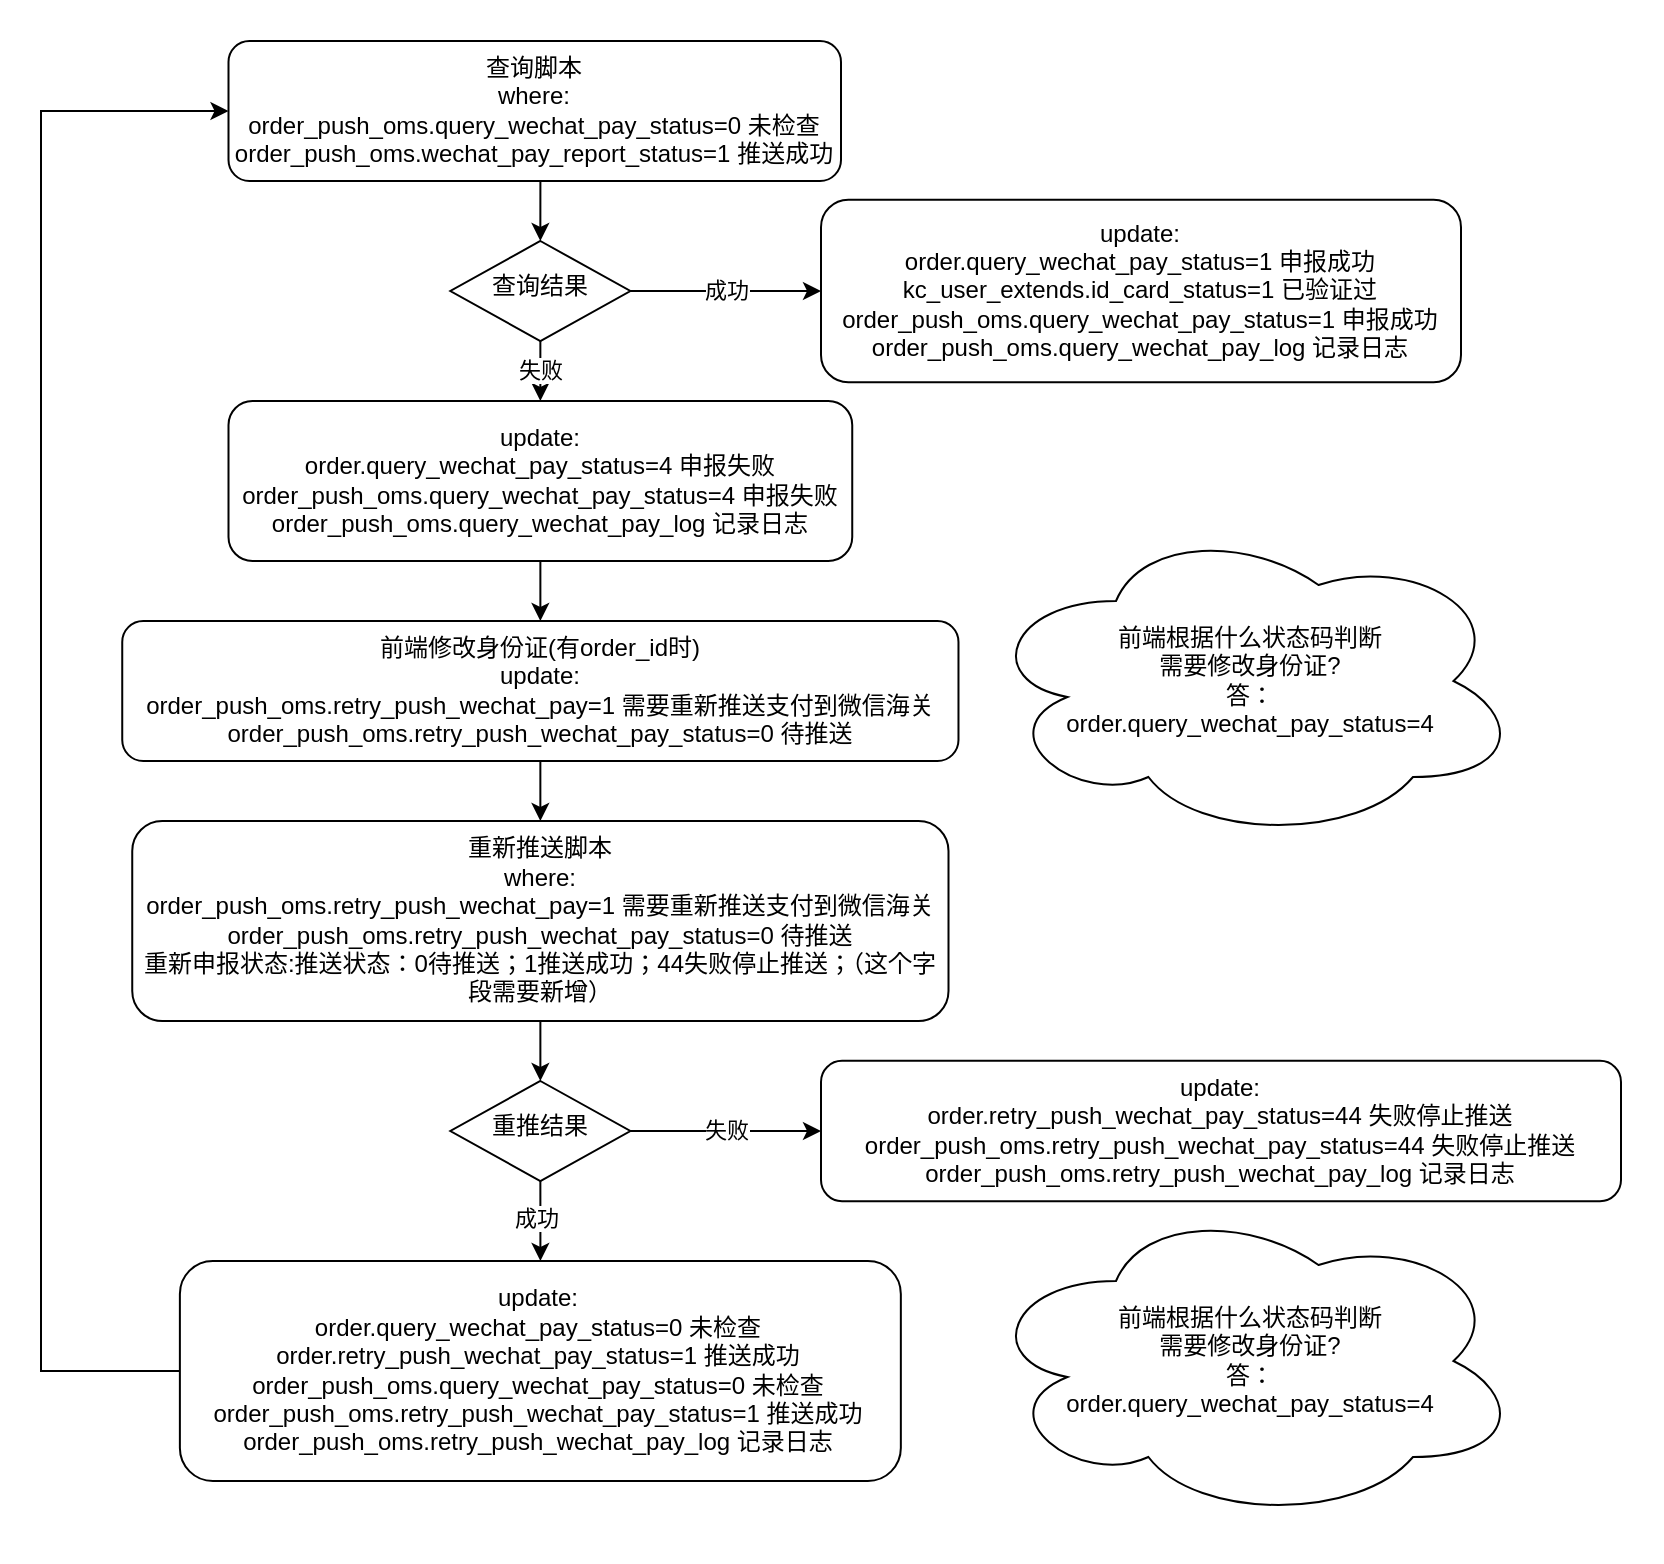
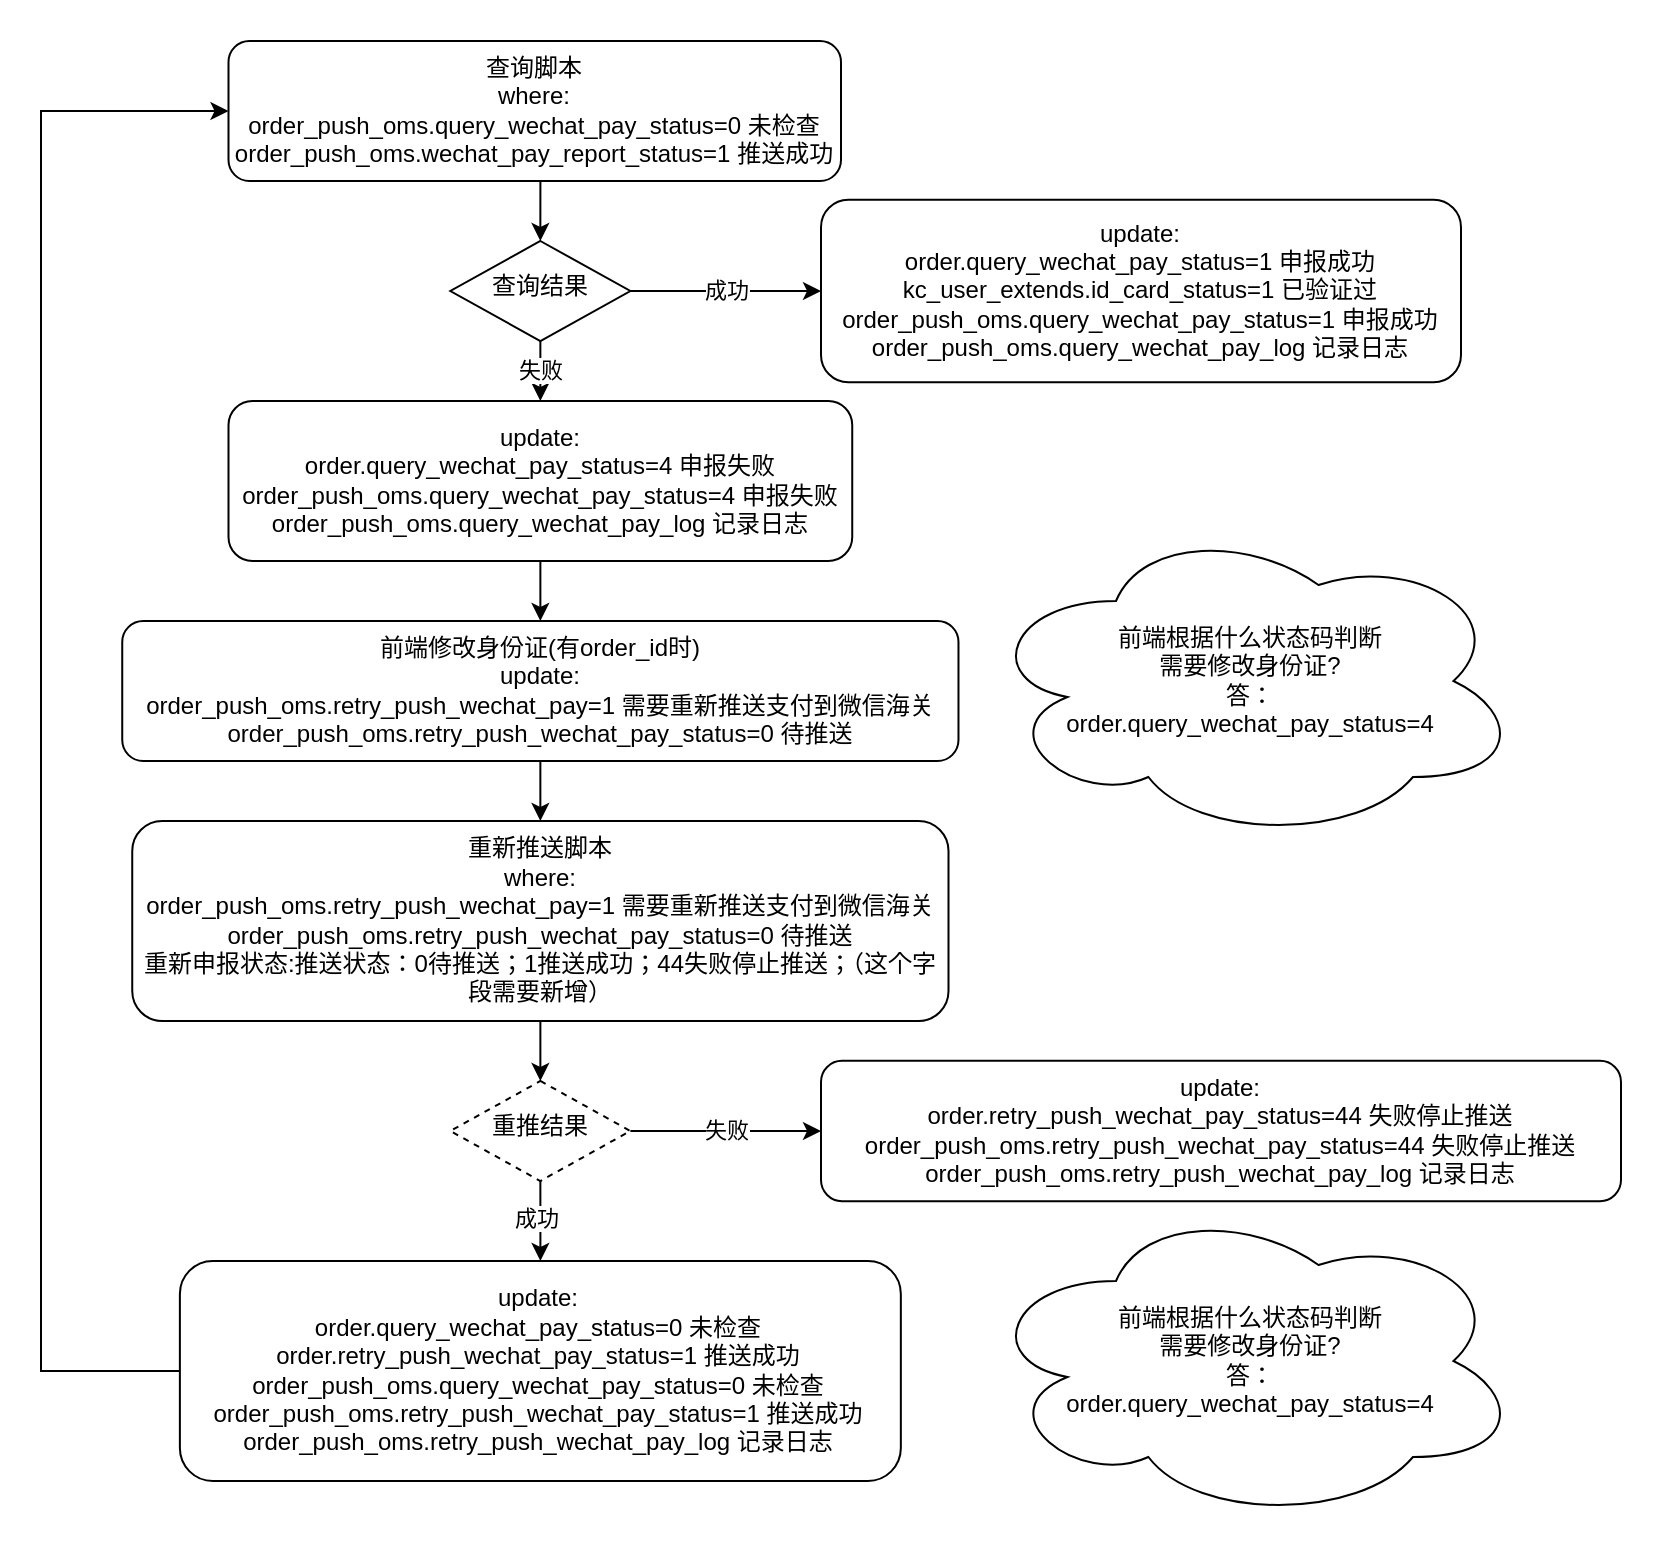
(540, 1131) -> (540, 1131)
